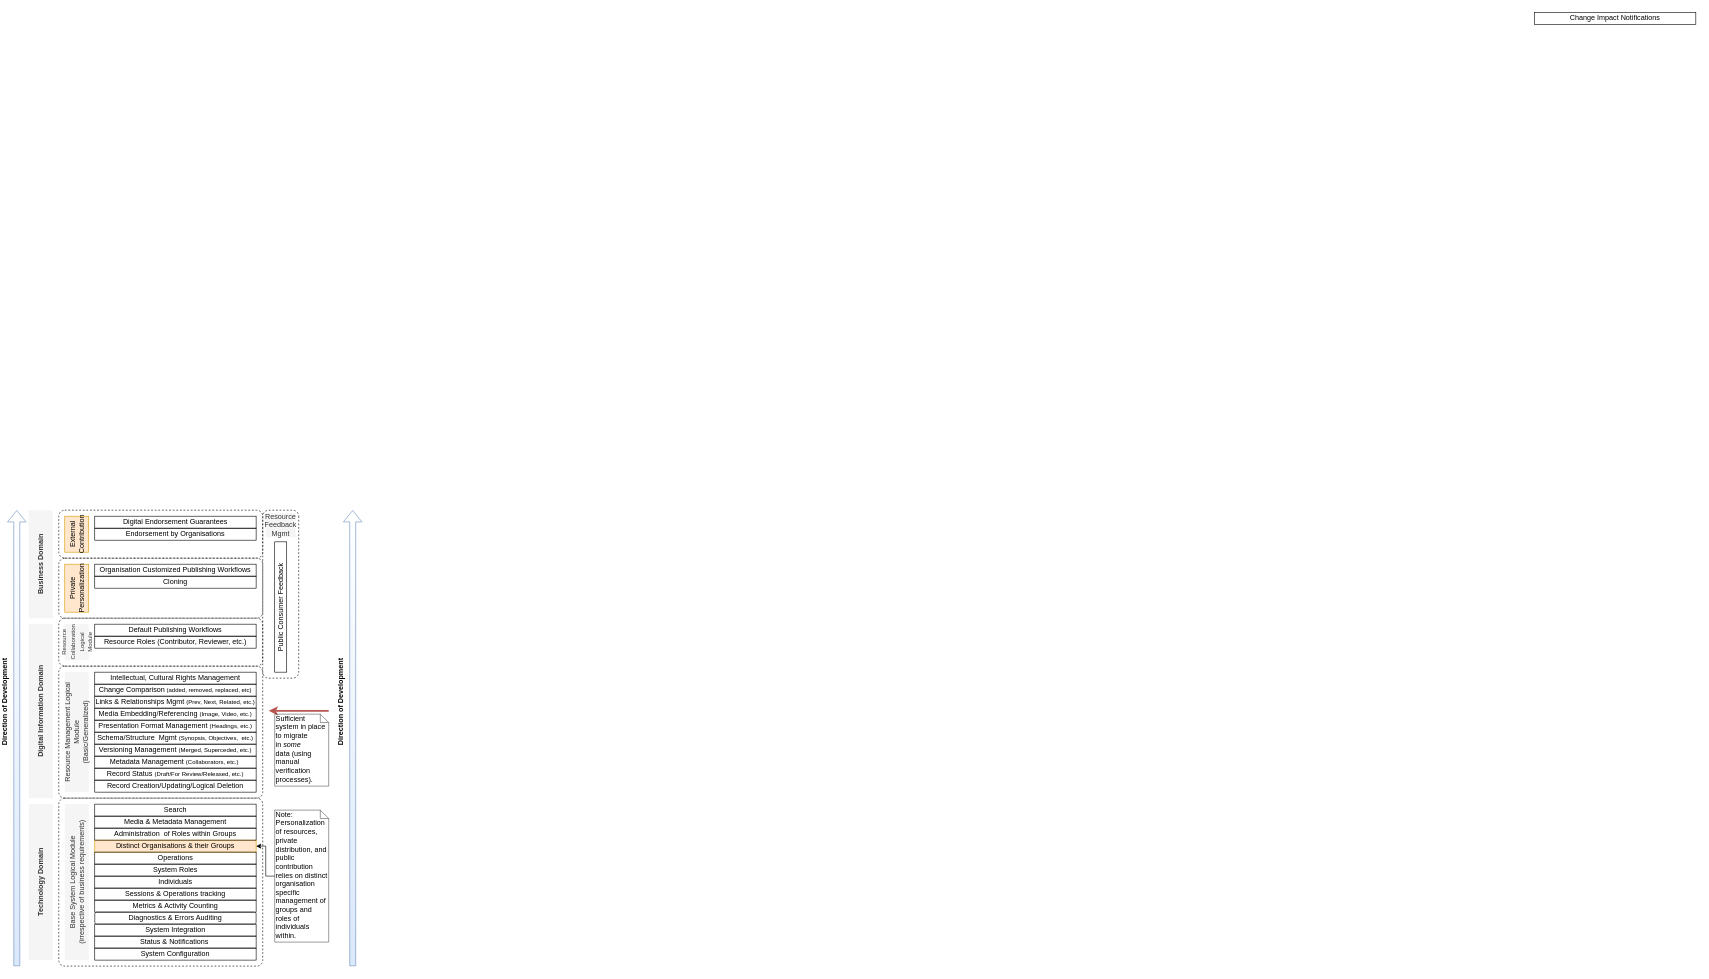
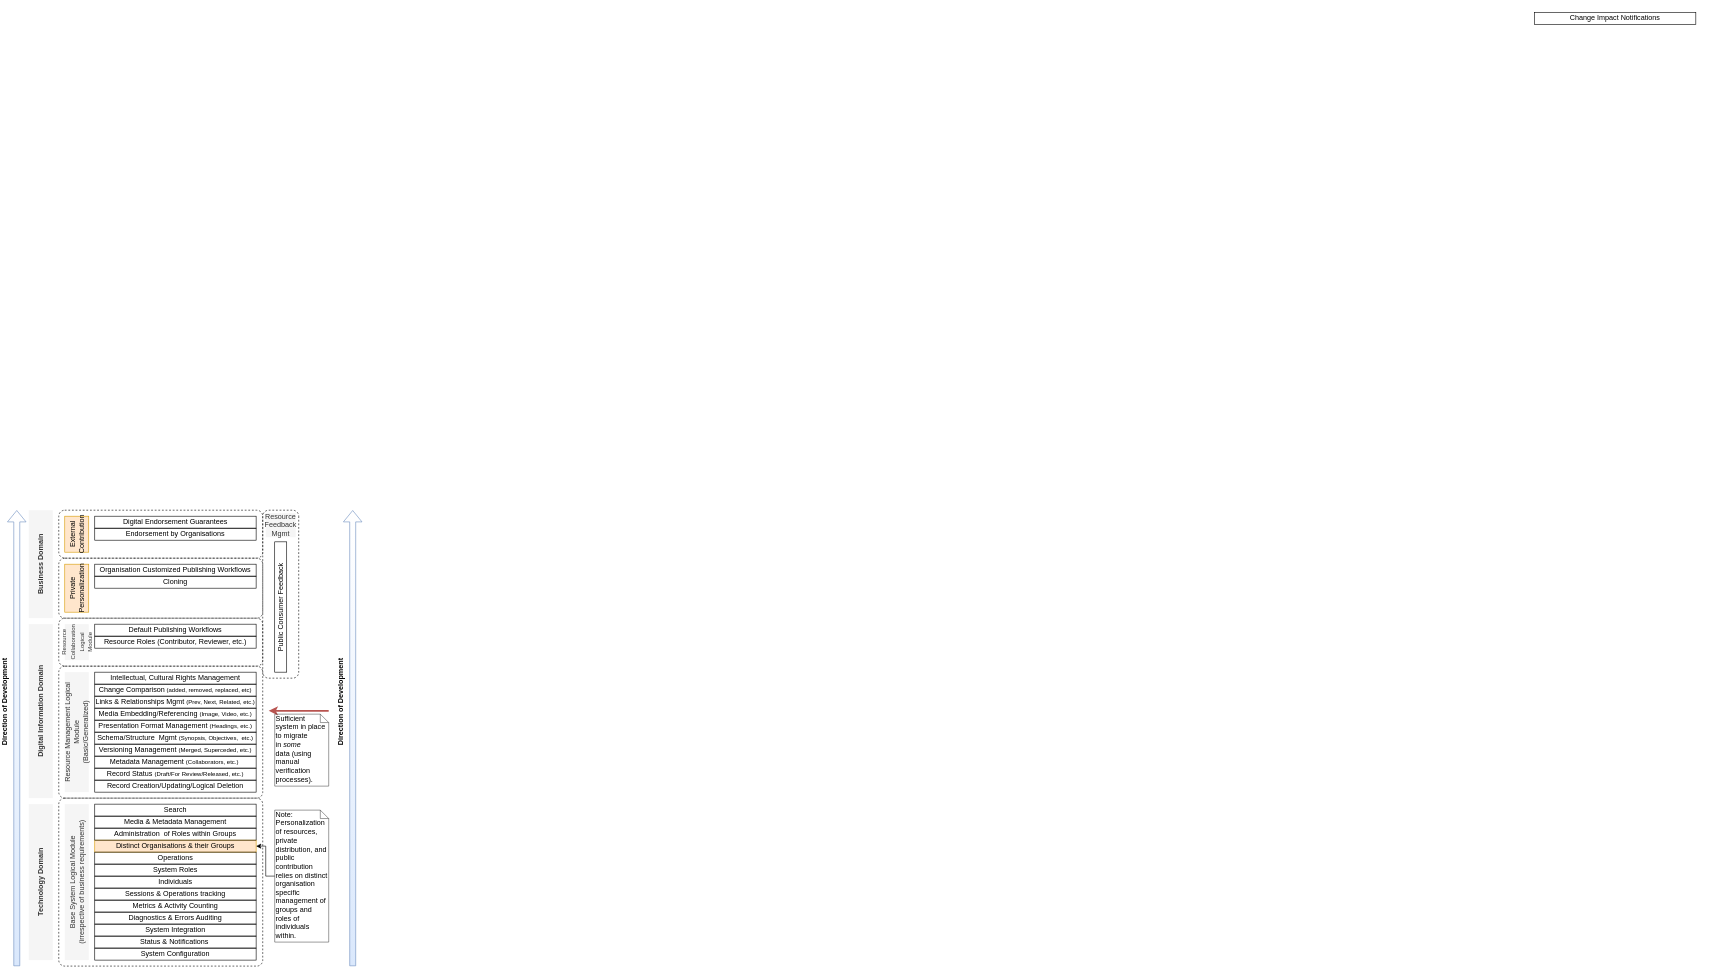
(175, 918) -> (175, 918)
